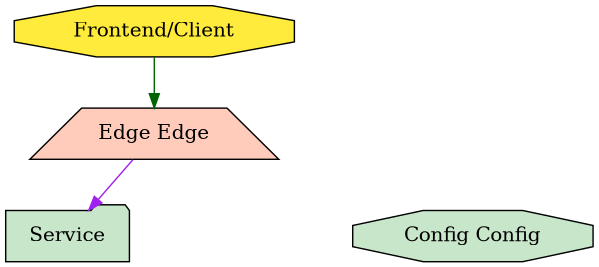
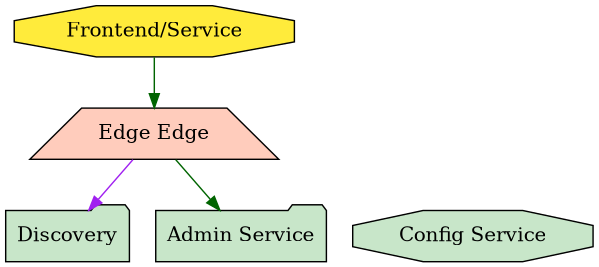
(154, 31) -> (154, 31)
(68, 236) -> (68, 236)
none -> (241, 236)
(473, 236) -> (473, 236)
